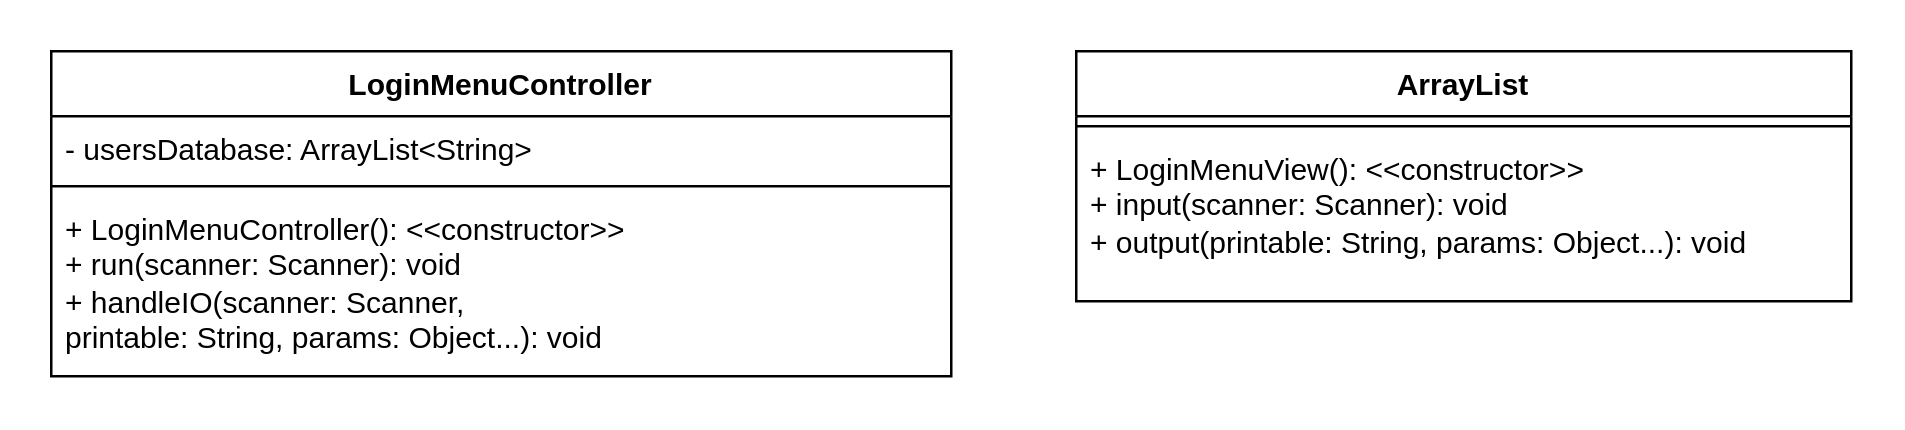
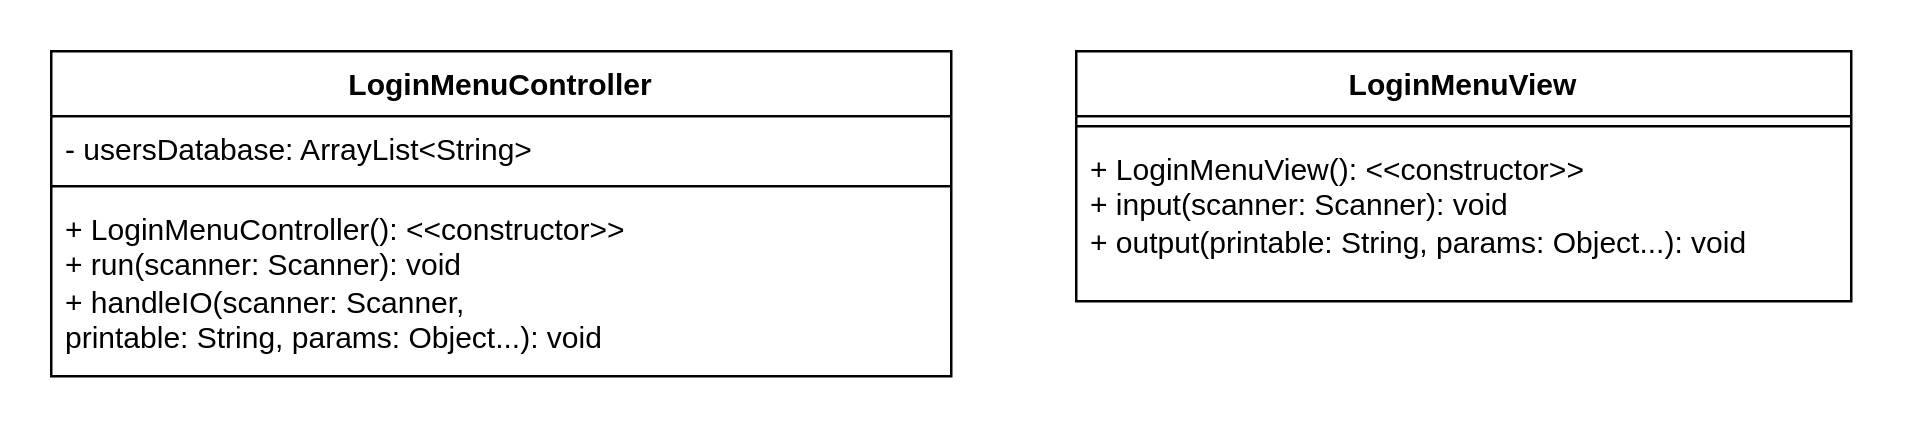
(1464, 87) -> (1464, 87)
